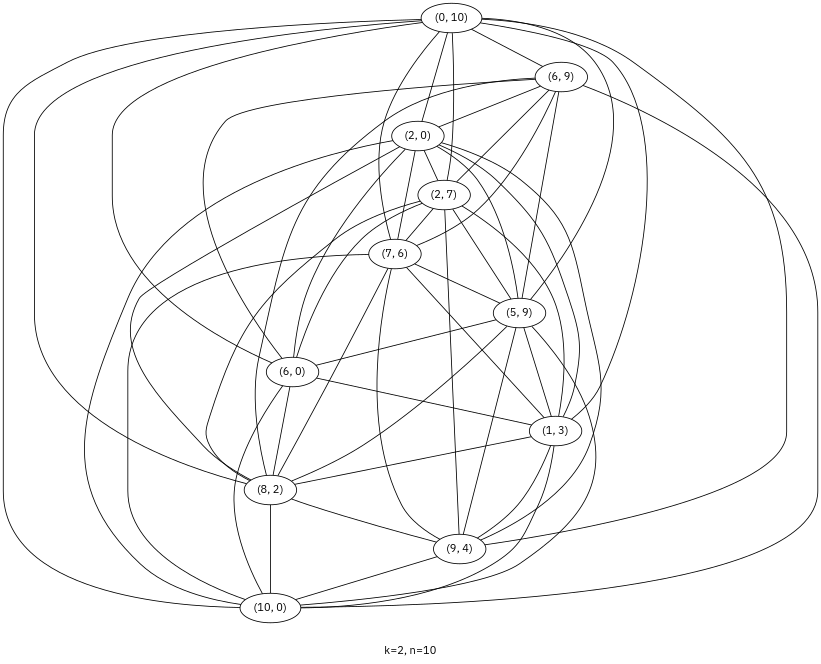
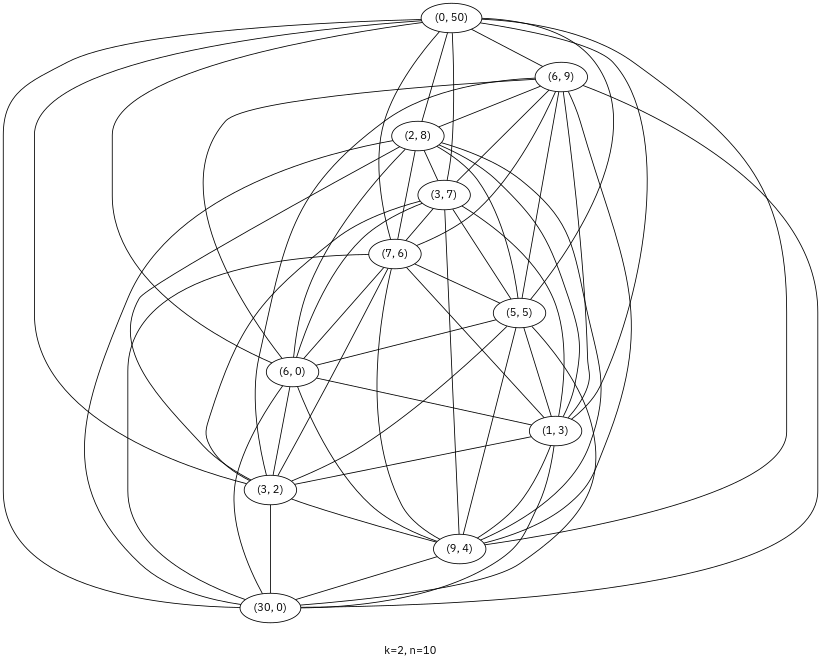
(452, 18) -> (452, 18)
(418, 136) -> (418, 136)
(444, 195) -> (444, 195)
none -> (582, 257)
none -> (344, 313)
(520, 313) -> (520, 313)
none -> (630, 348)
none -> (349, 481)
(270, 490) -> (270, 490)
(270, 608) -> (270, 608)
